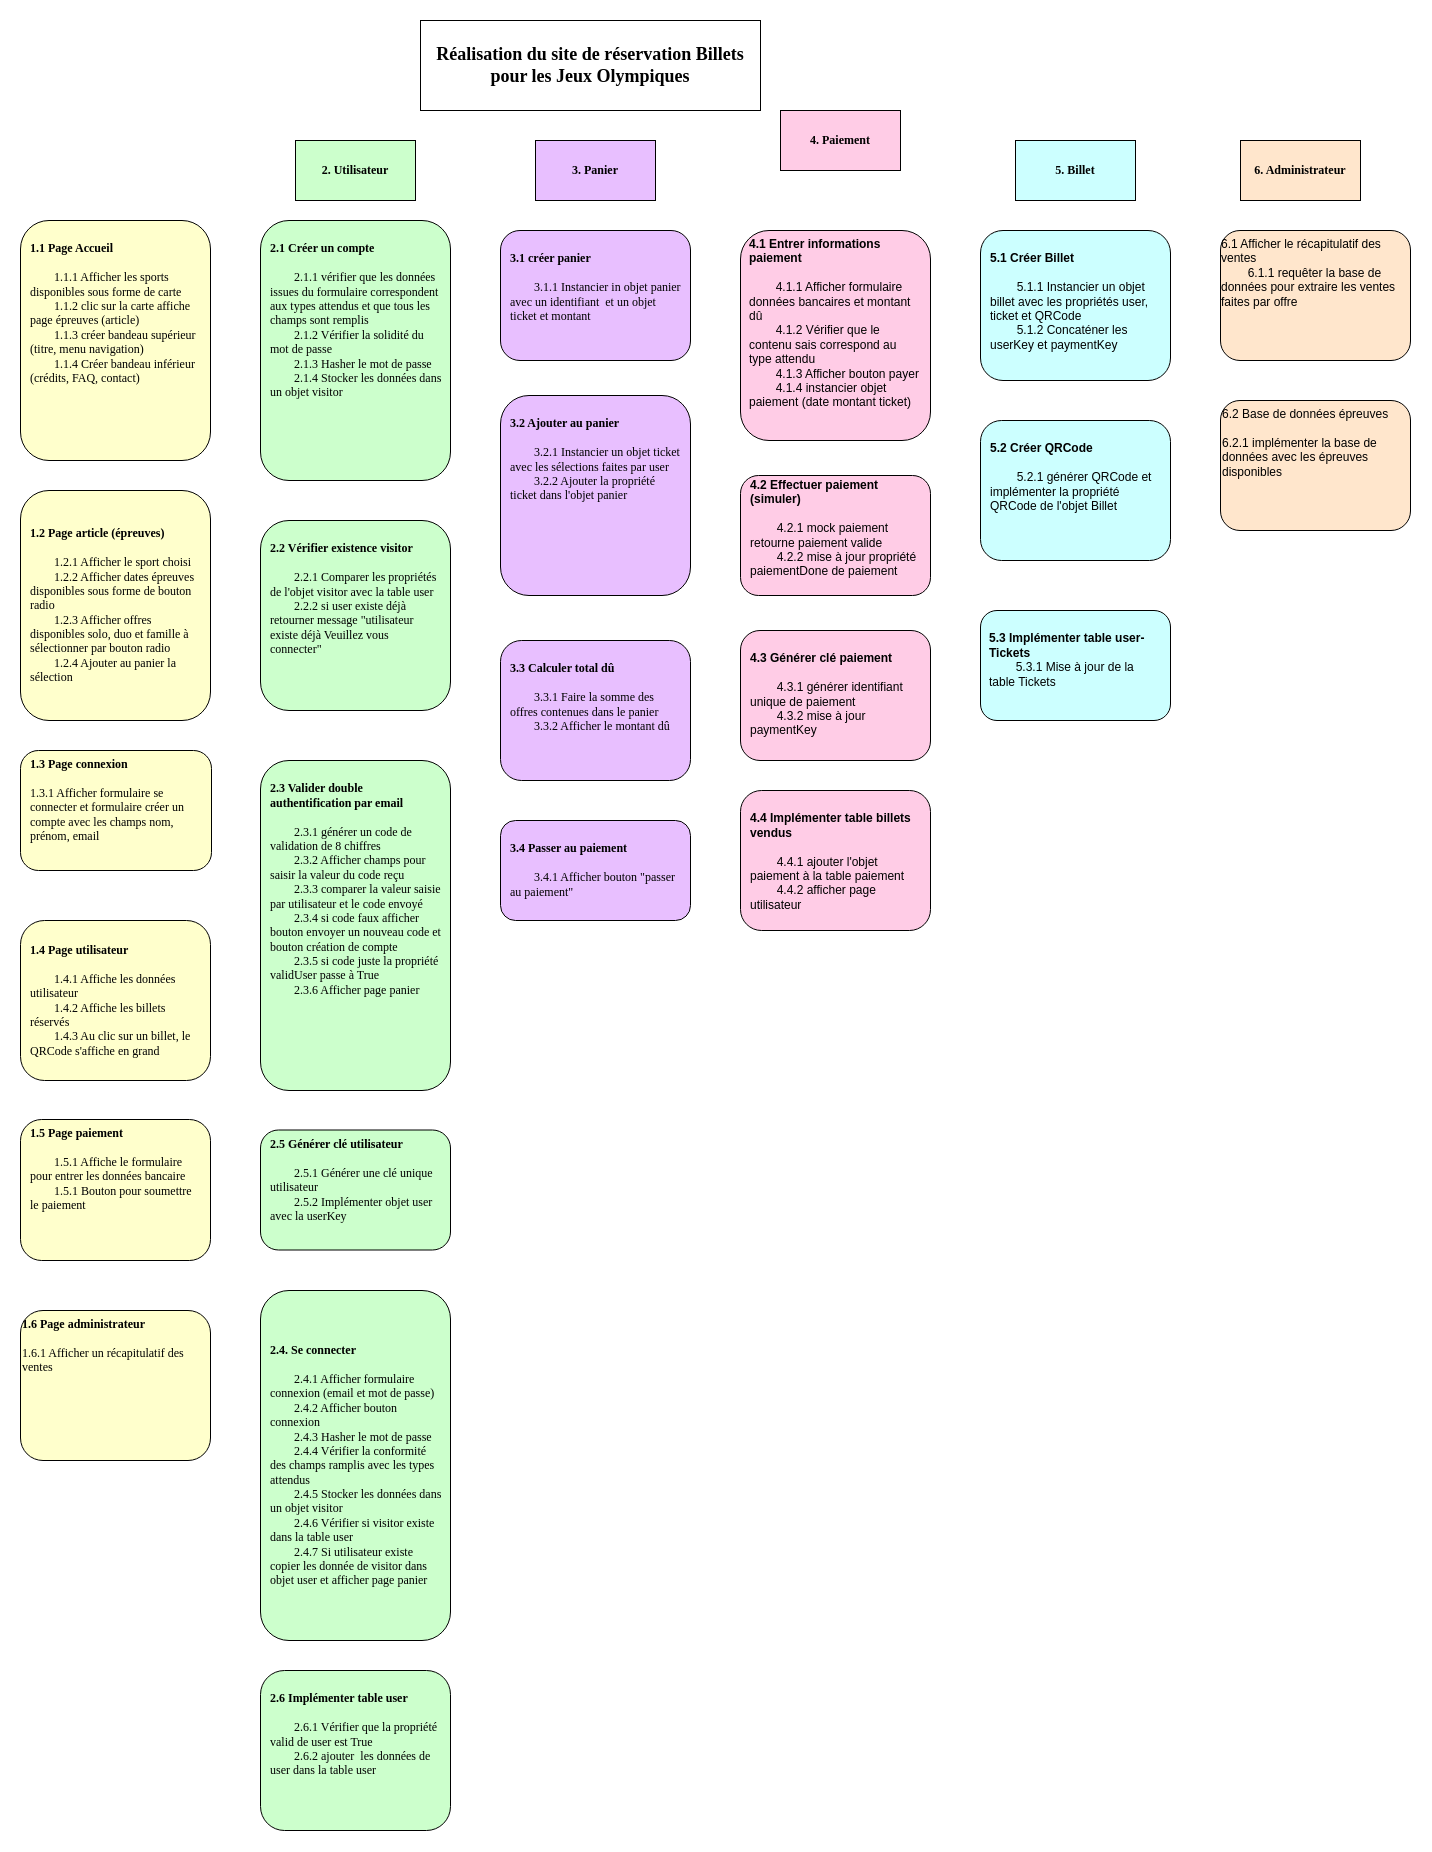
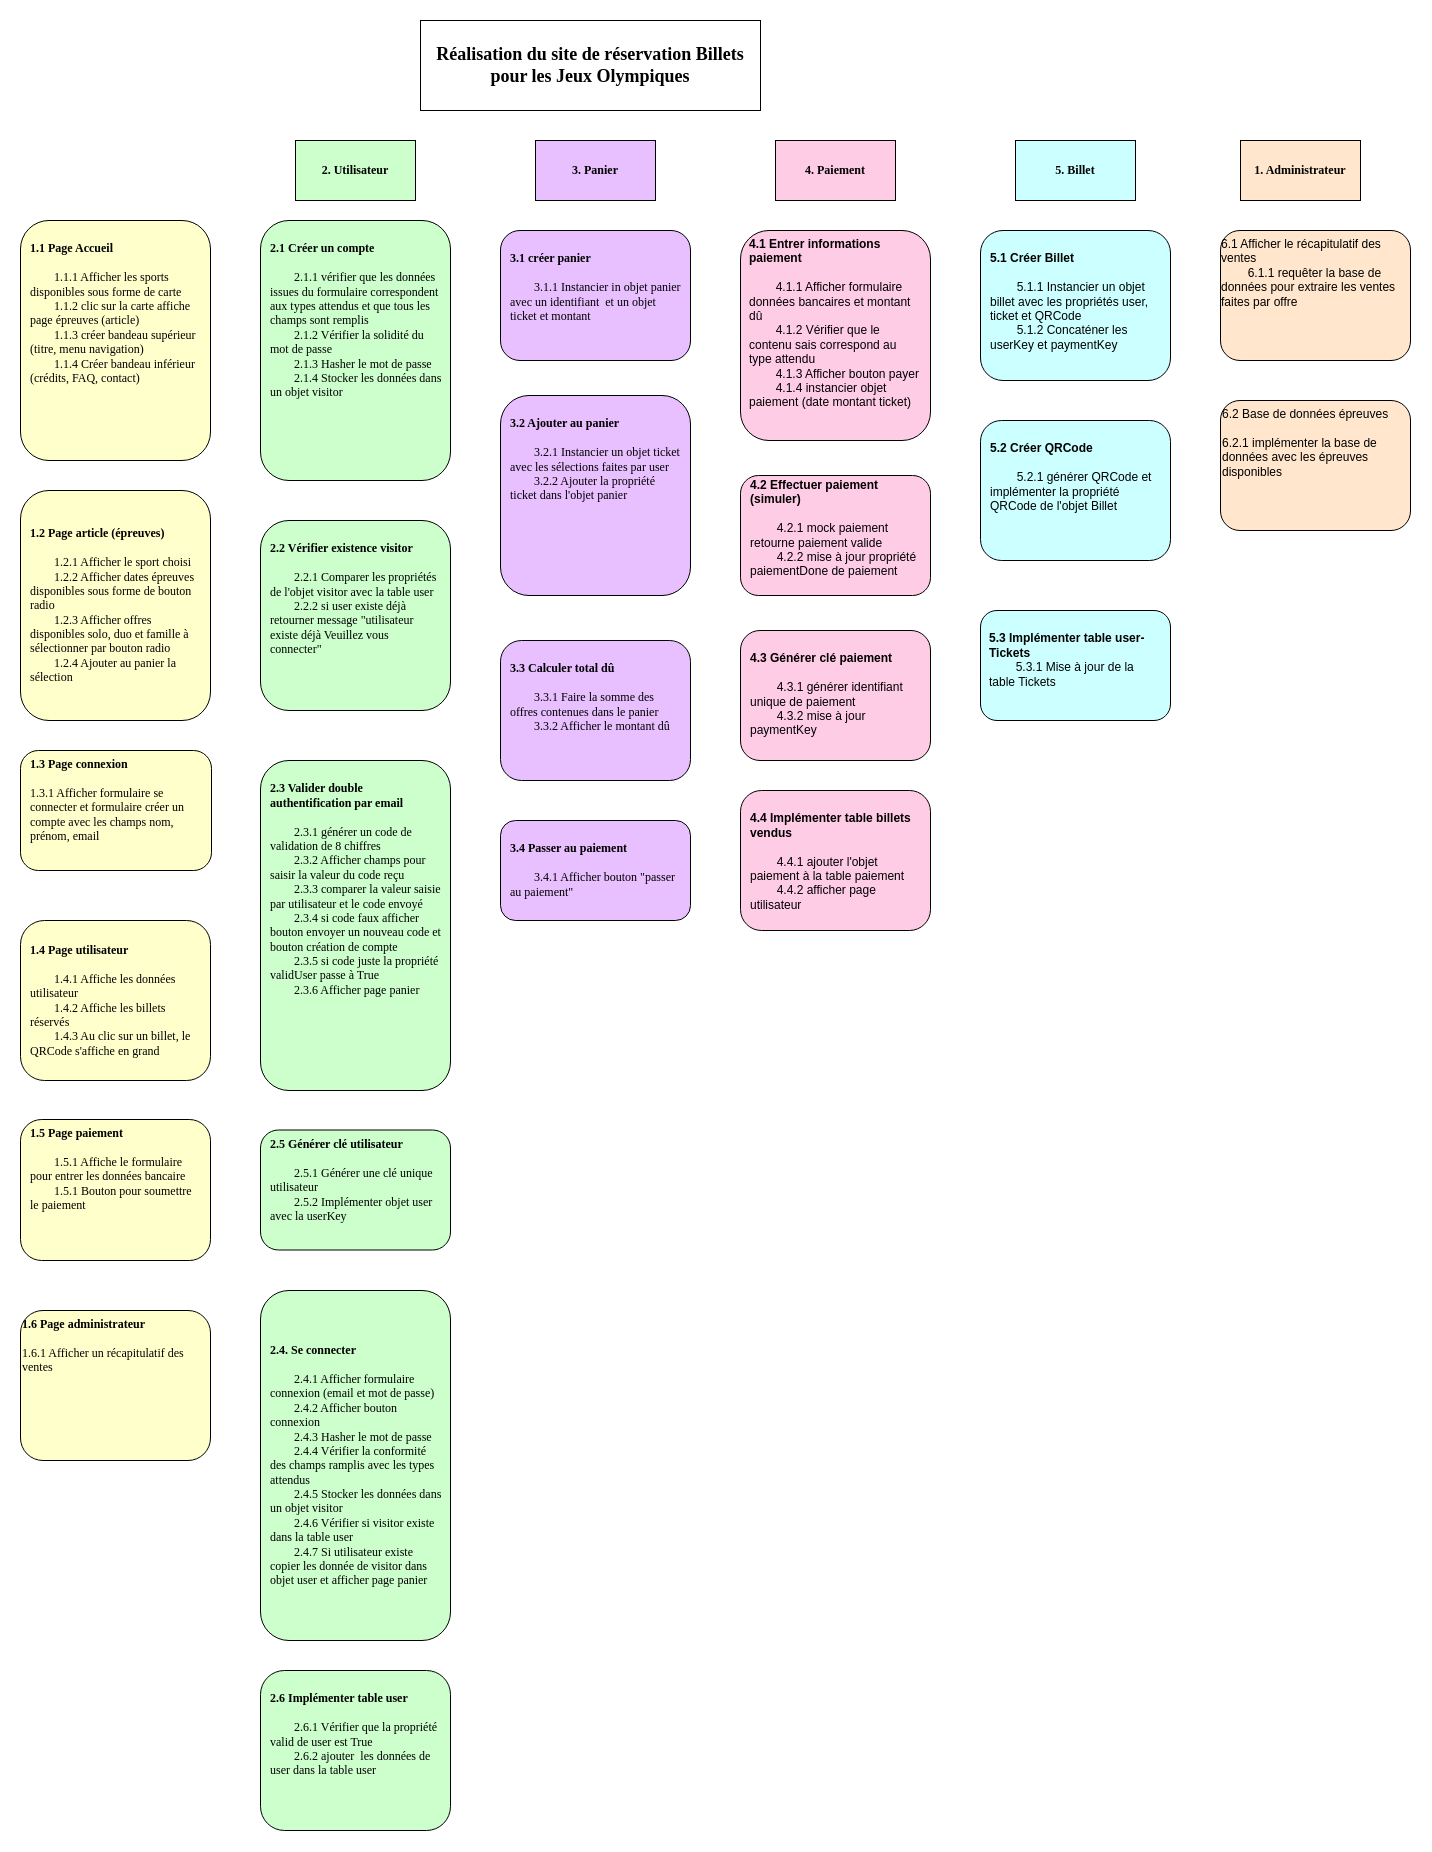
(841, 141) -> (836, 171)
(1301, 171) -> (1301, 171)
